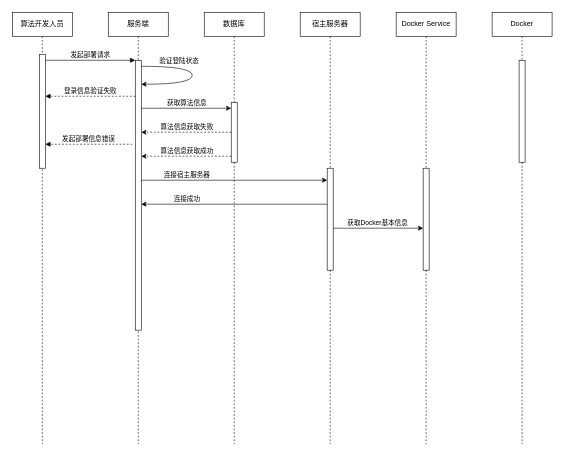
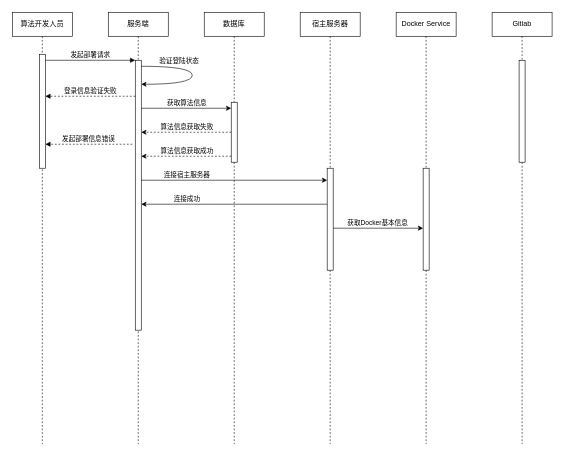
(522, 24) -> (522, 24)
